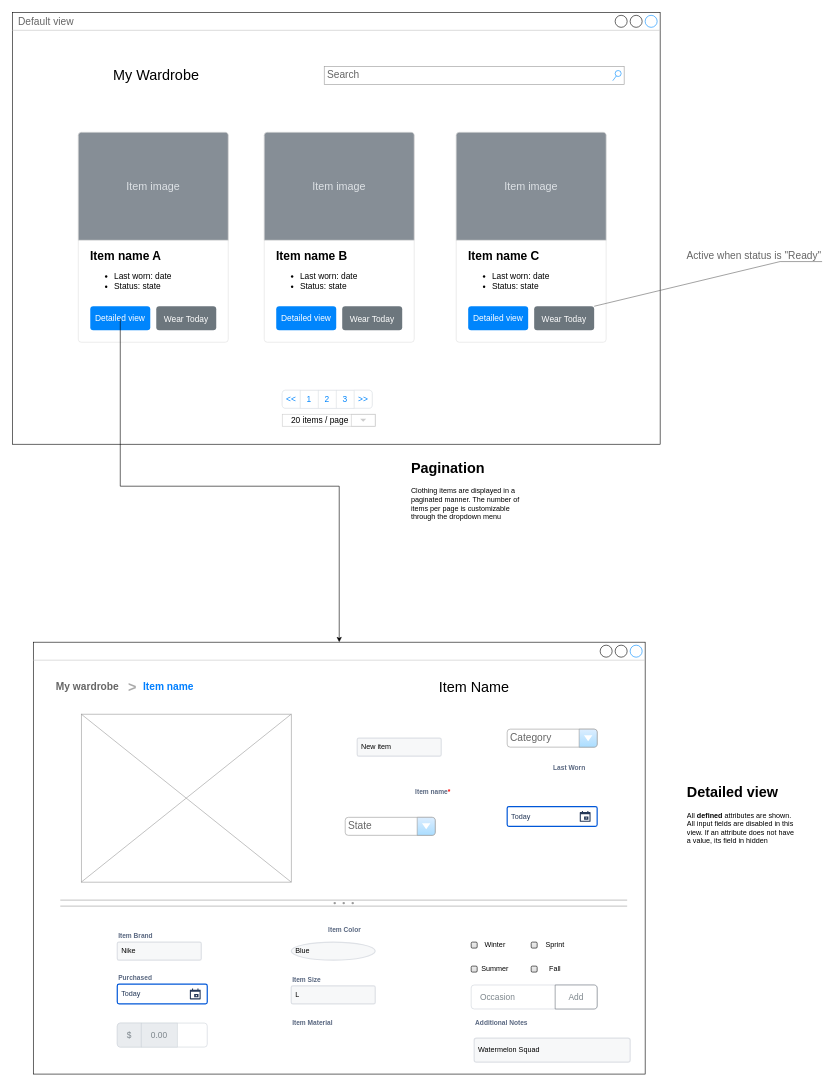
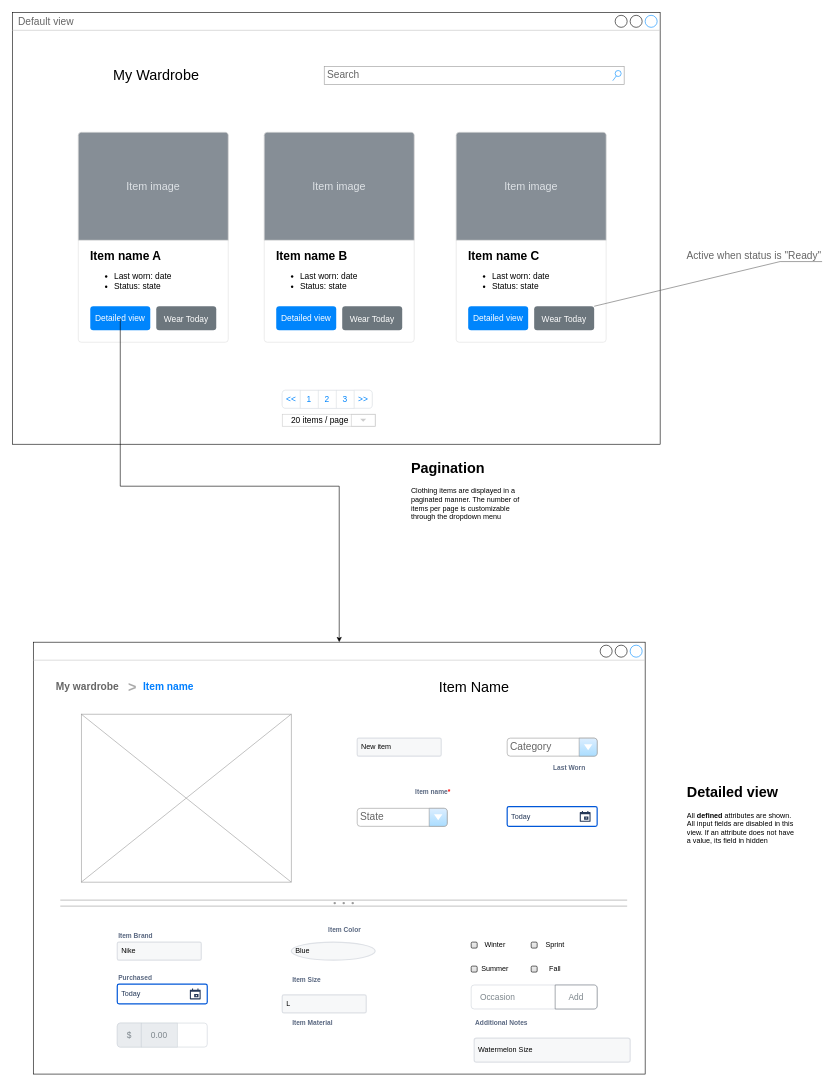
(552, 738) -> (552, 747)
(390, 827) -> (402, 818)
(333, 995) -> (324, 1004)
(509, 1050) -> (506, 1050)
